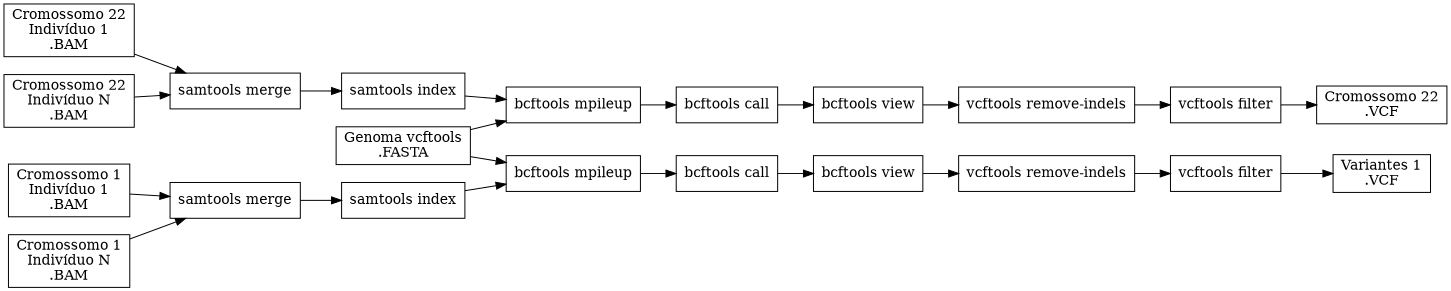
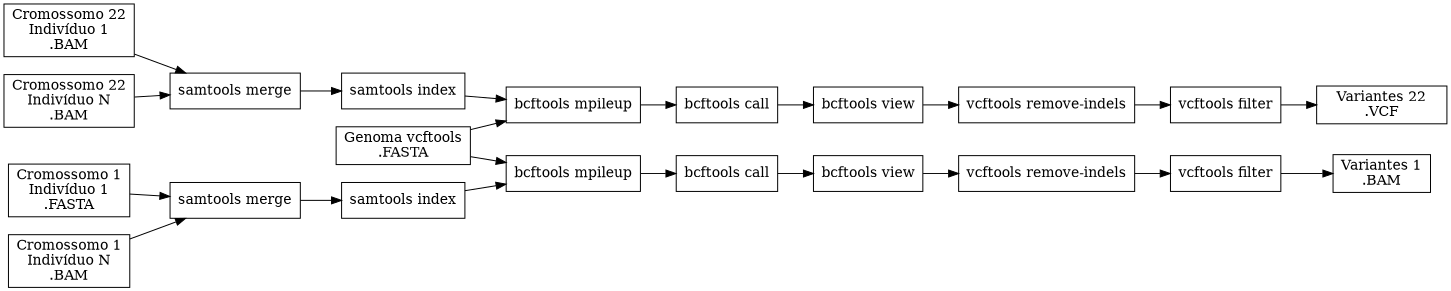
(1382, 105) -> (1382, 105)
(1382, 174) -> (1382, 174)
(69, 190) -> (69, 190)
